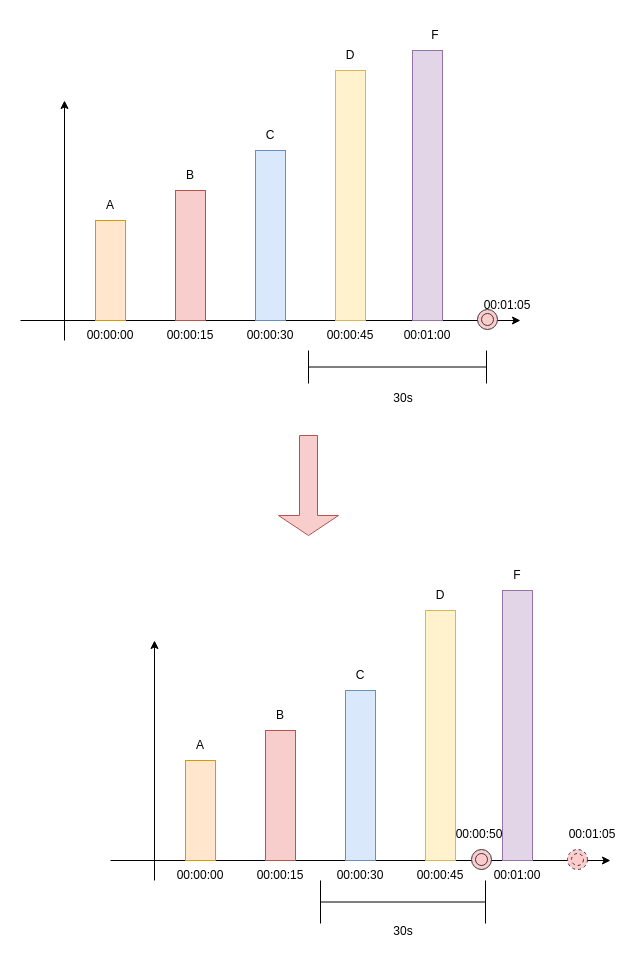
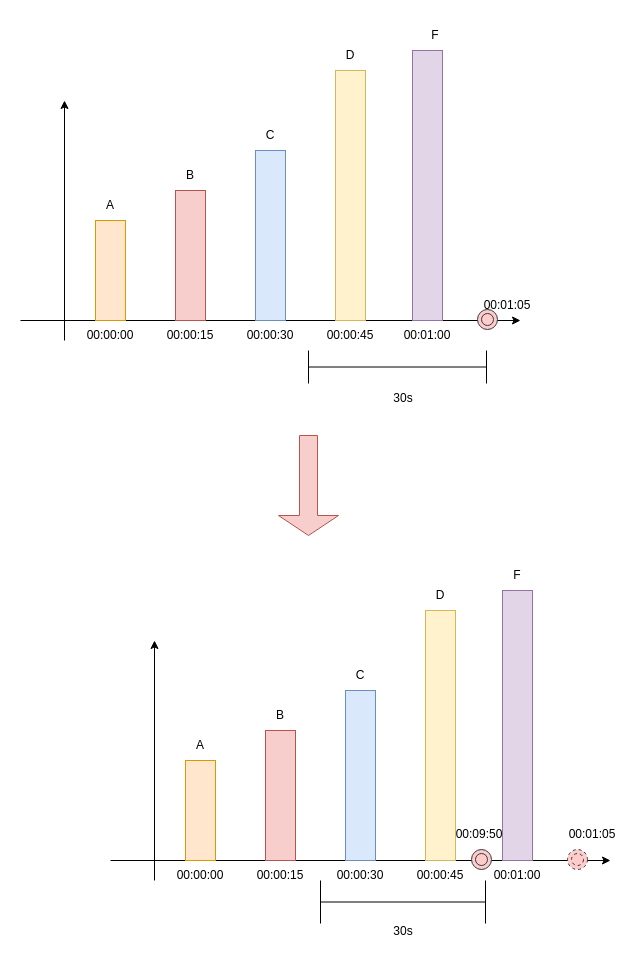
(480, 835) -> (480, 835)
